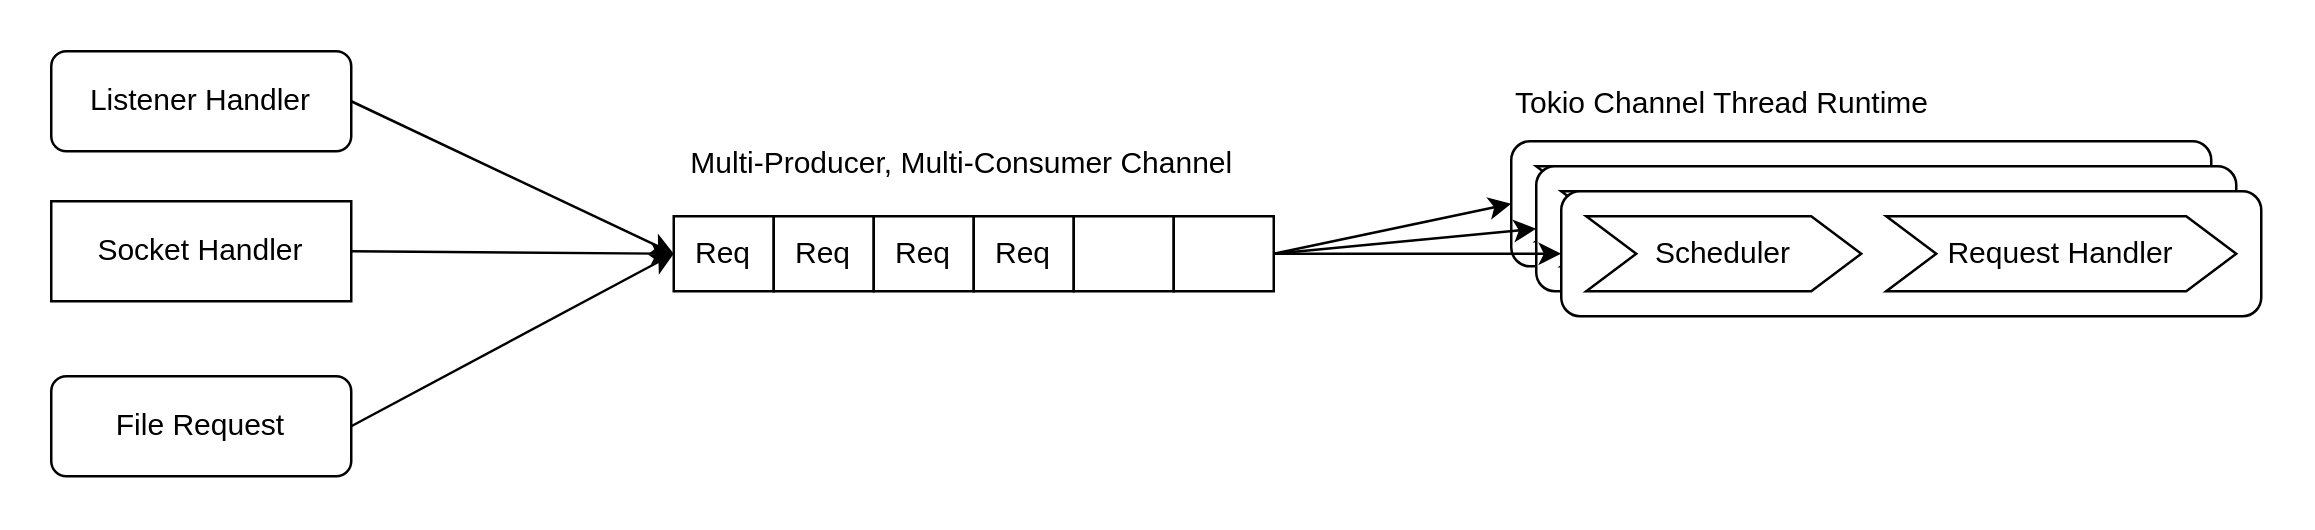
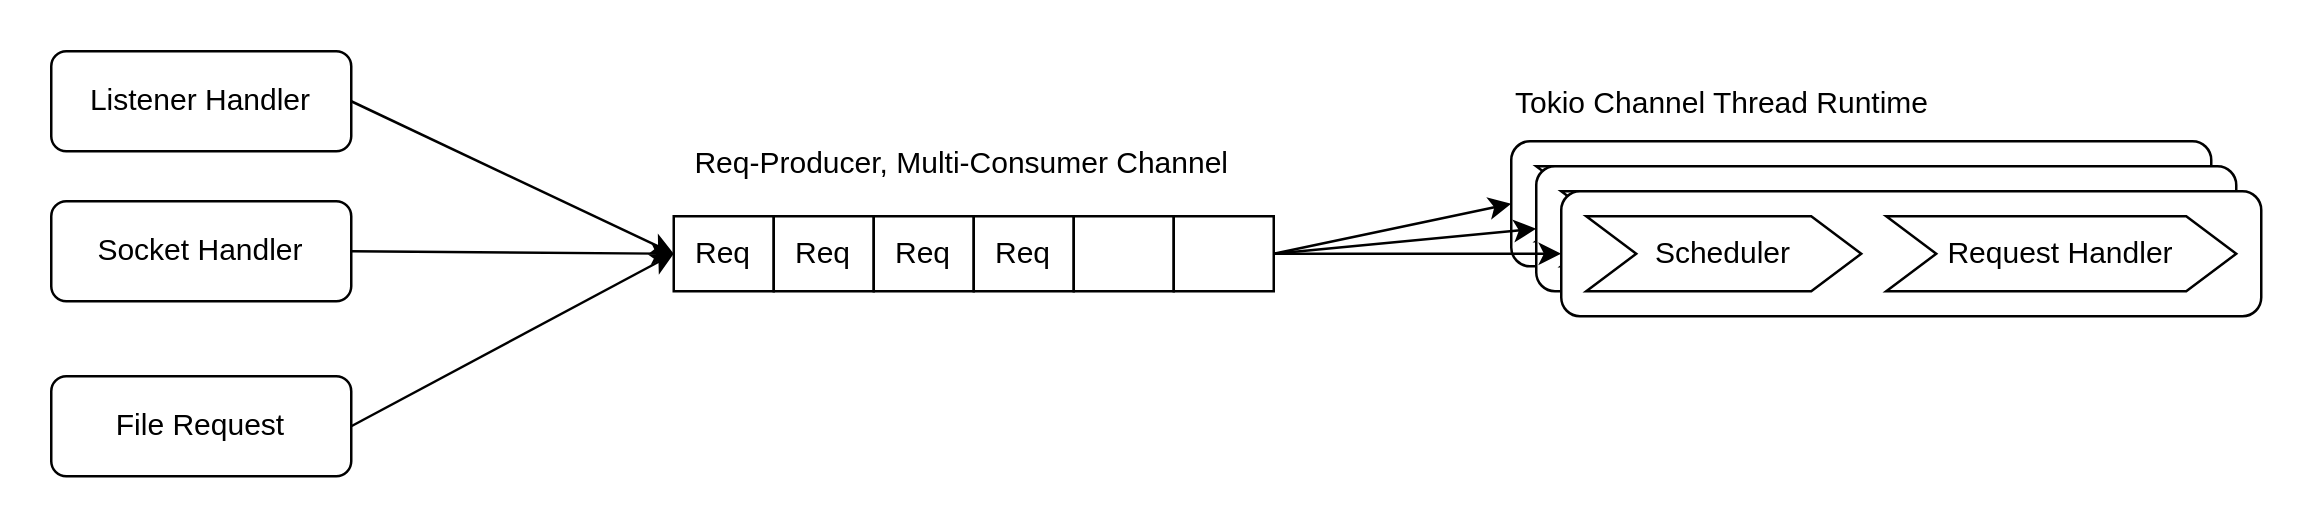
(963, 164) -> (963, 164)
(201, 251) -> (201, 251)
